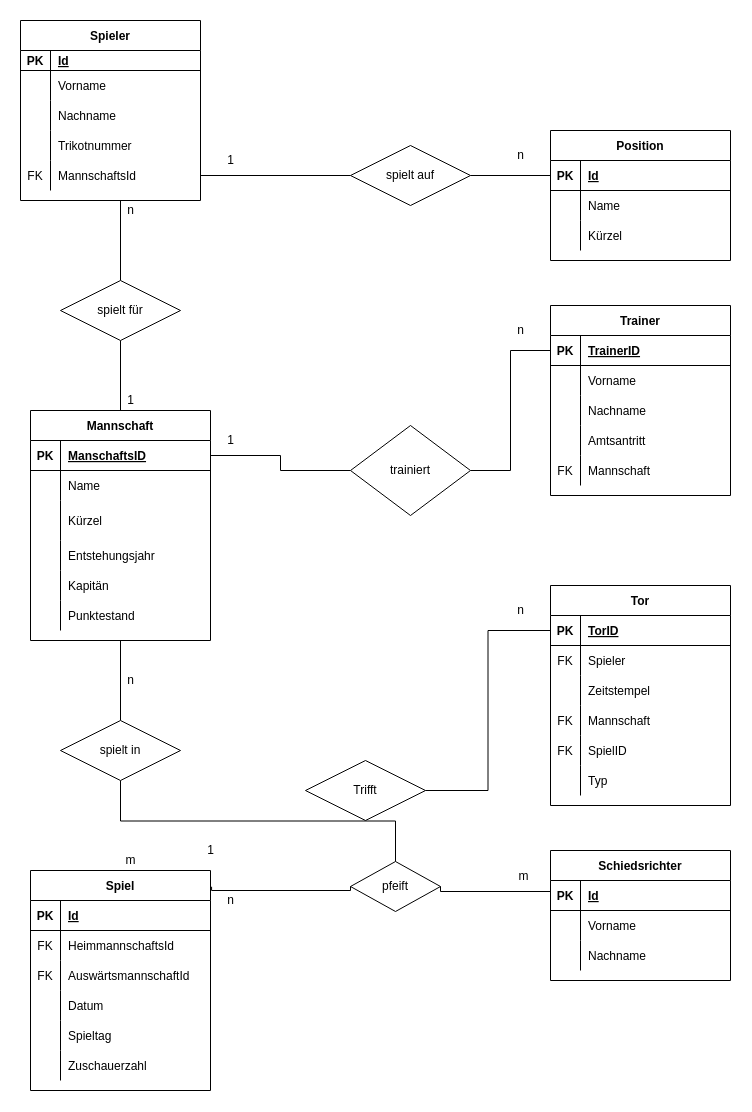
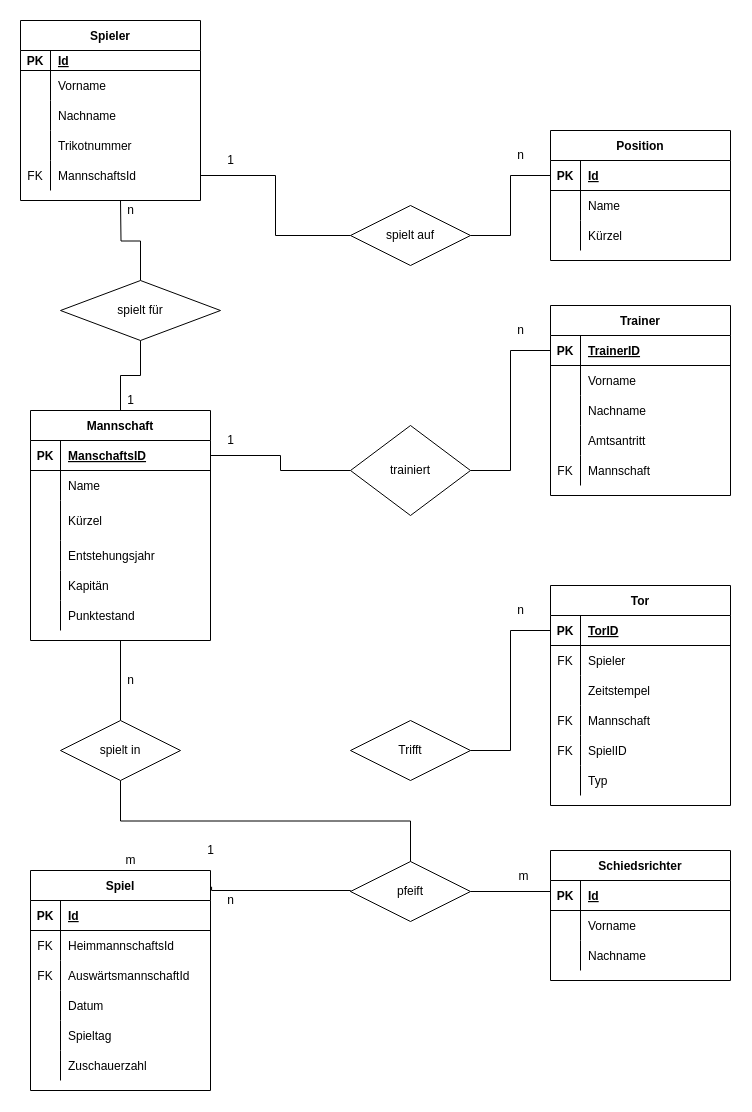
(411, 176) -> (411, 236)
(121, 311) -> (141, 311)
(366, 791) -> (411, 751)
(396, 887) -> (411, 892)
